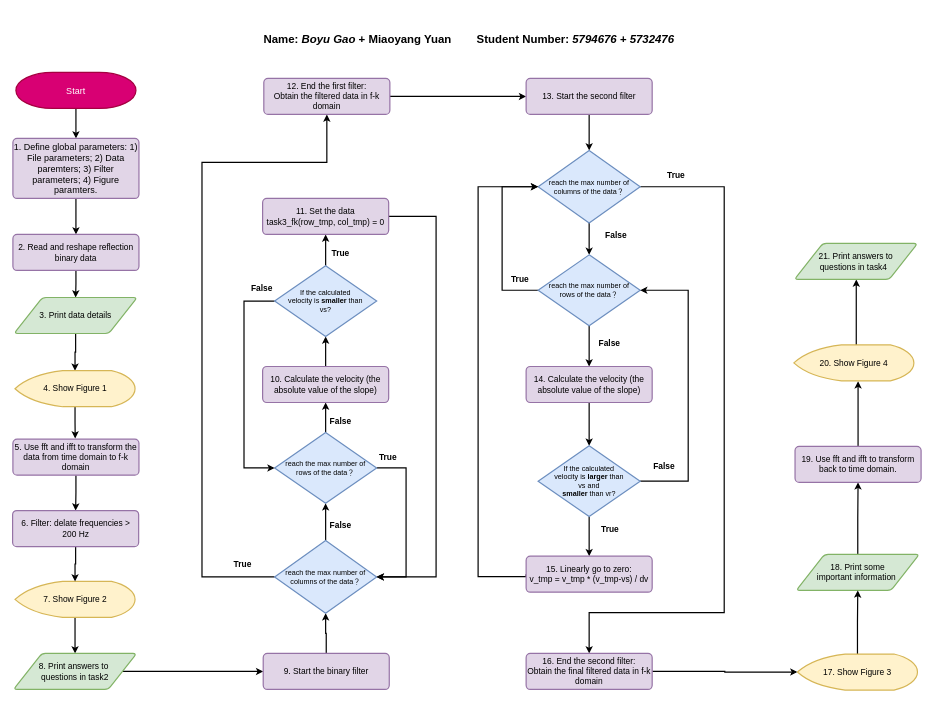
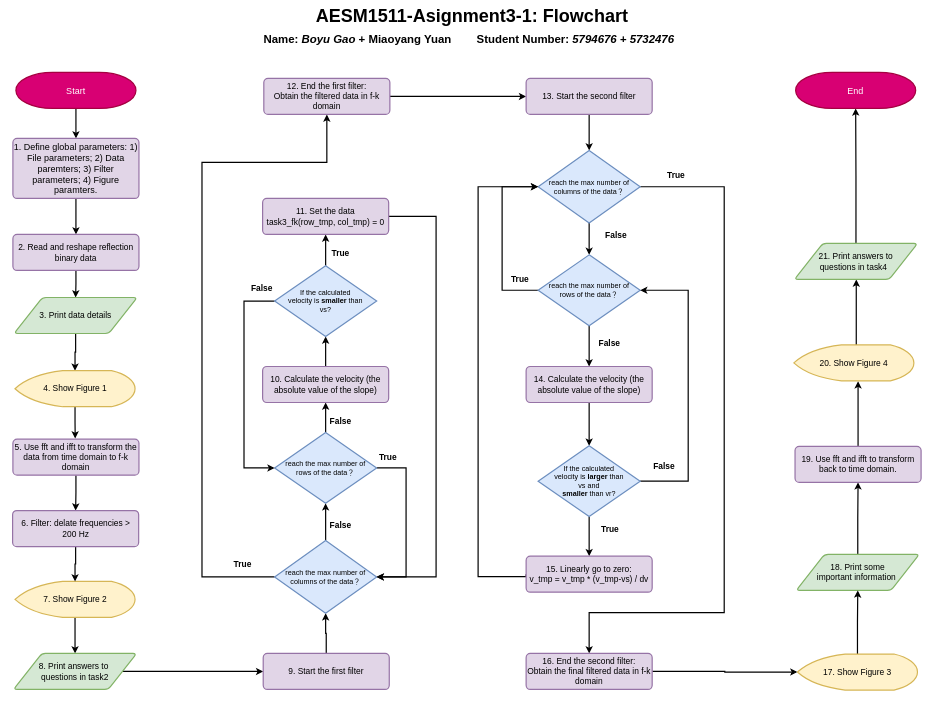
none -> (472, 21)
none -> (855, 90)
none -> (856, 179)
(326, 671) -> (326, 671)
